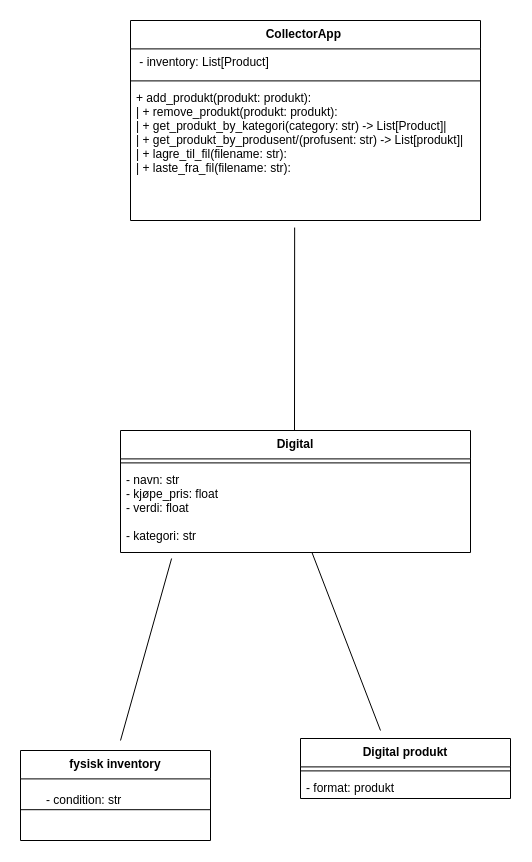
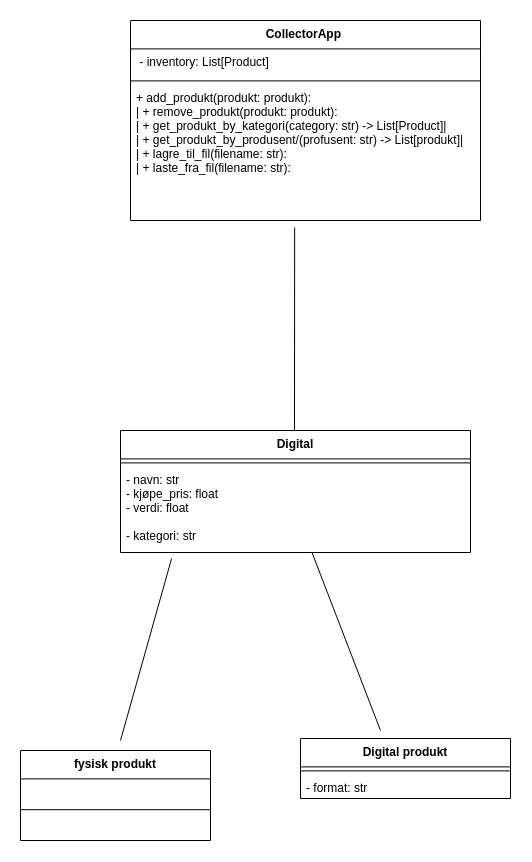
(115, 764) -> (115, 764)
(358, 788) -> (345, 788)
(126, 804) -> none
